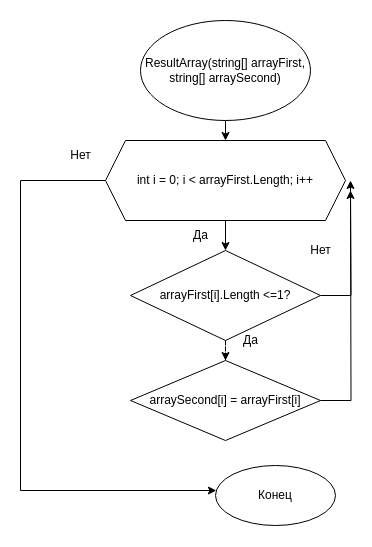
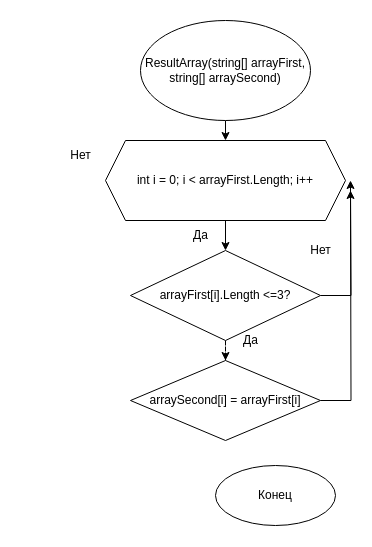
(226, 296) -> (226, 296)
(21, 388) -> none
